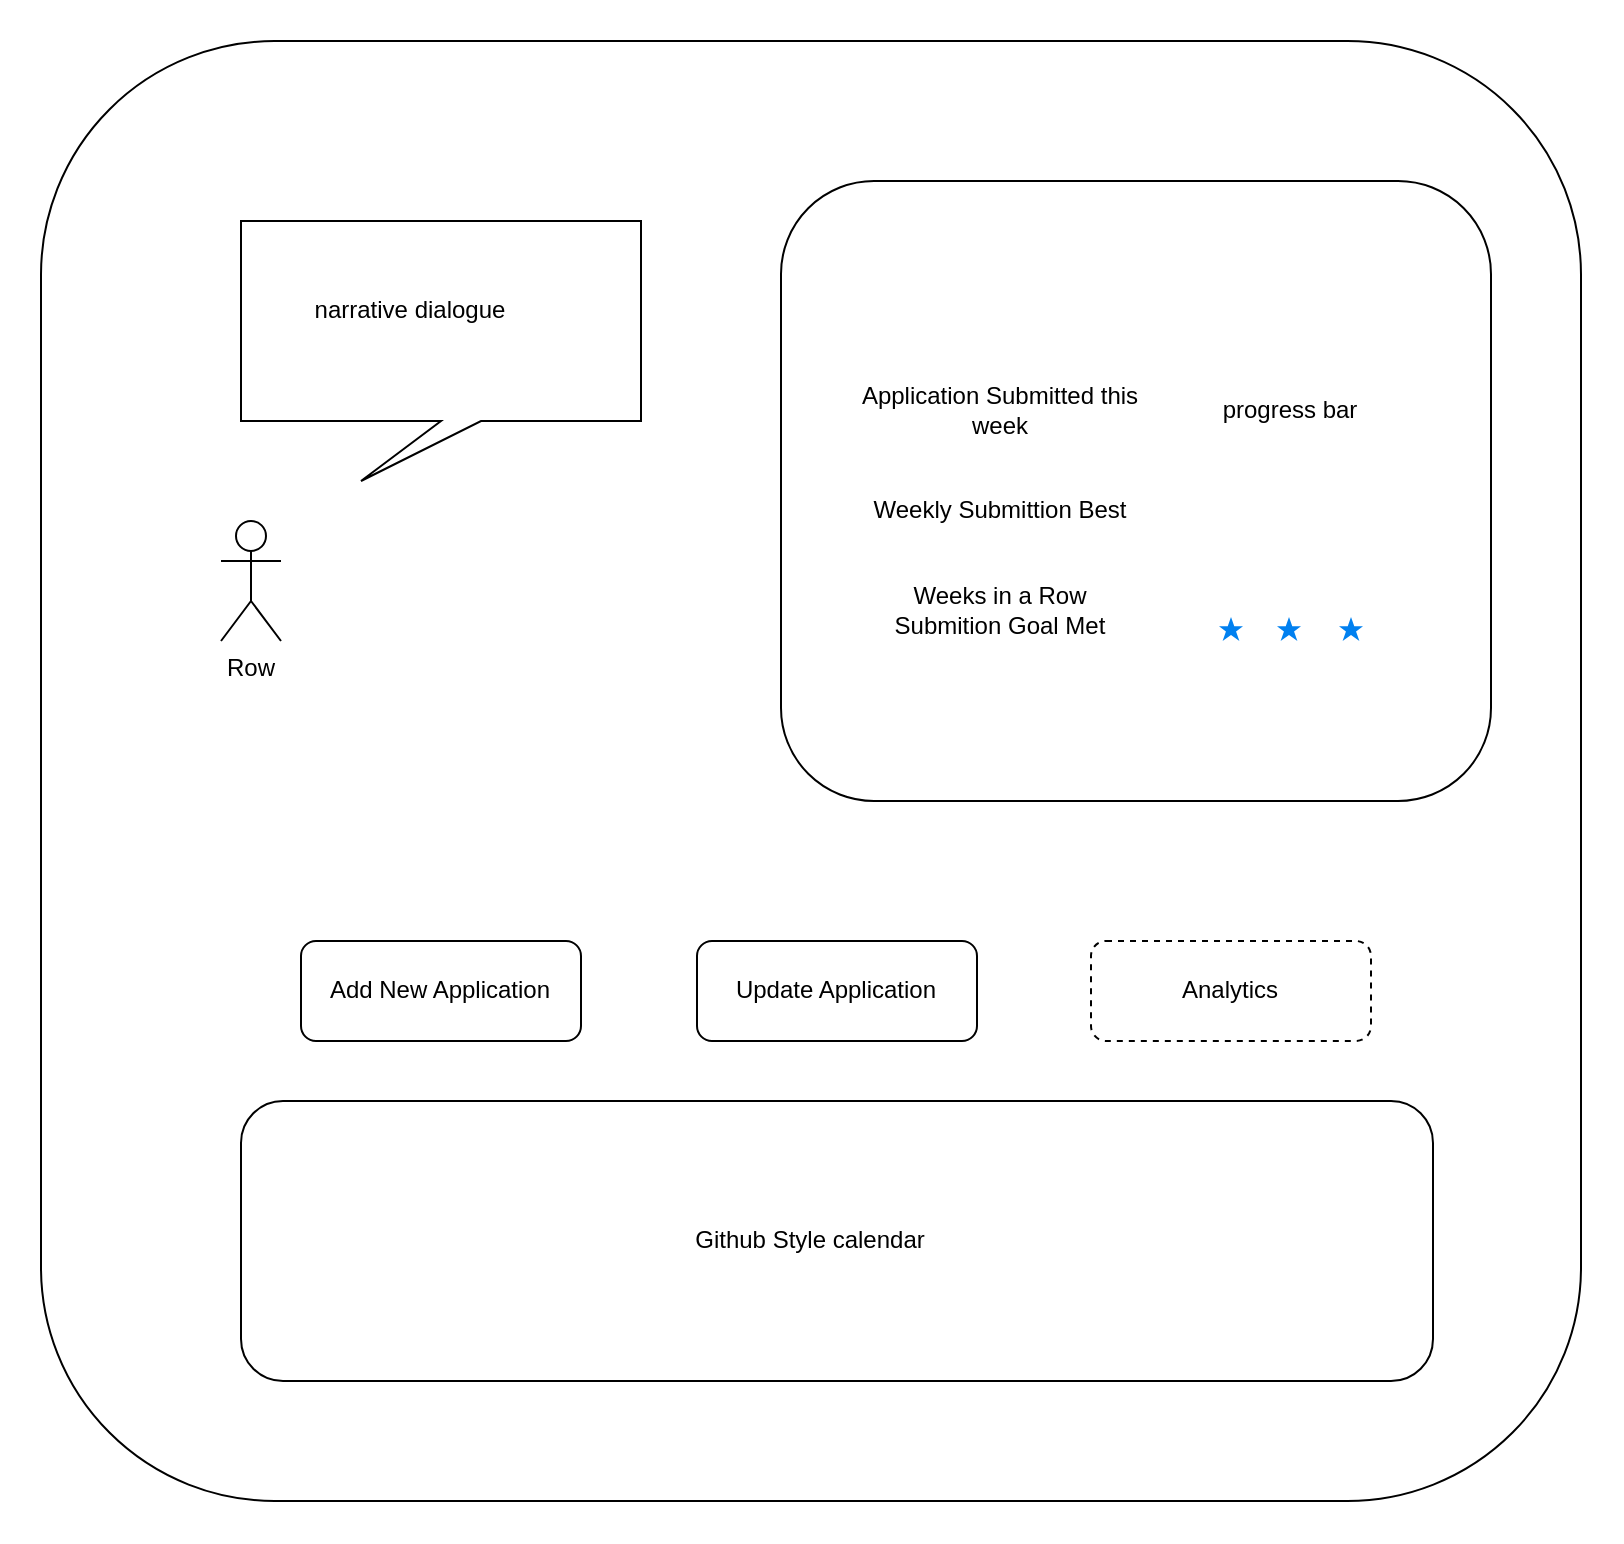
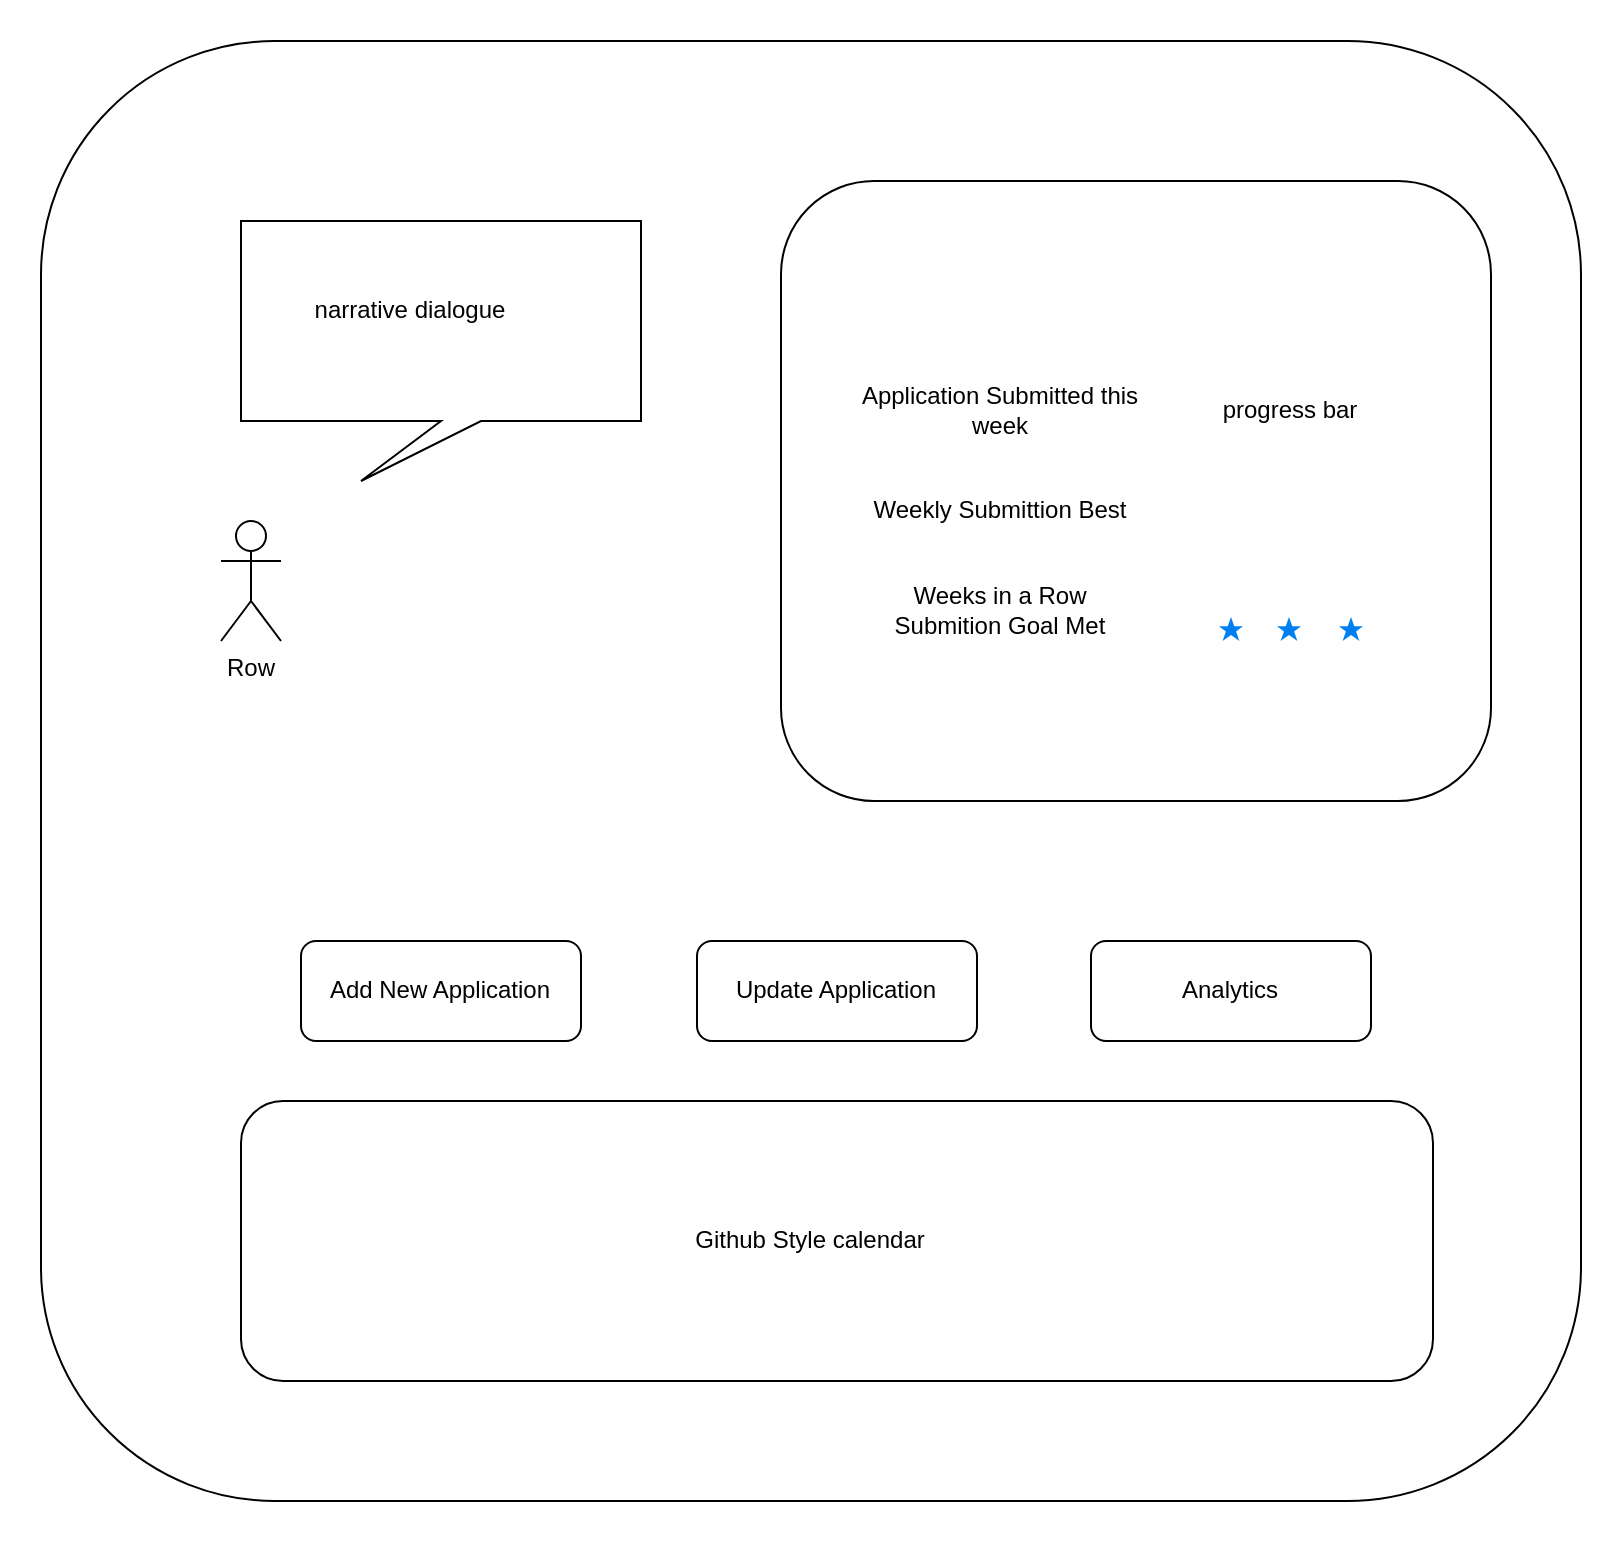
(1231, 991) -> (1231, 991)
